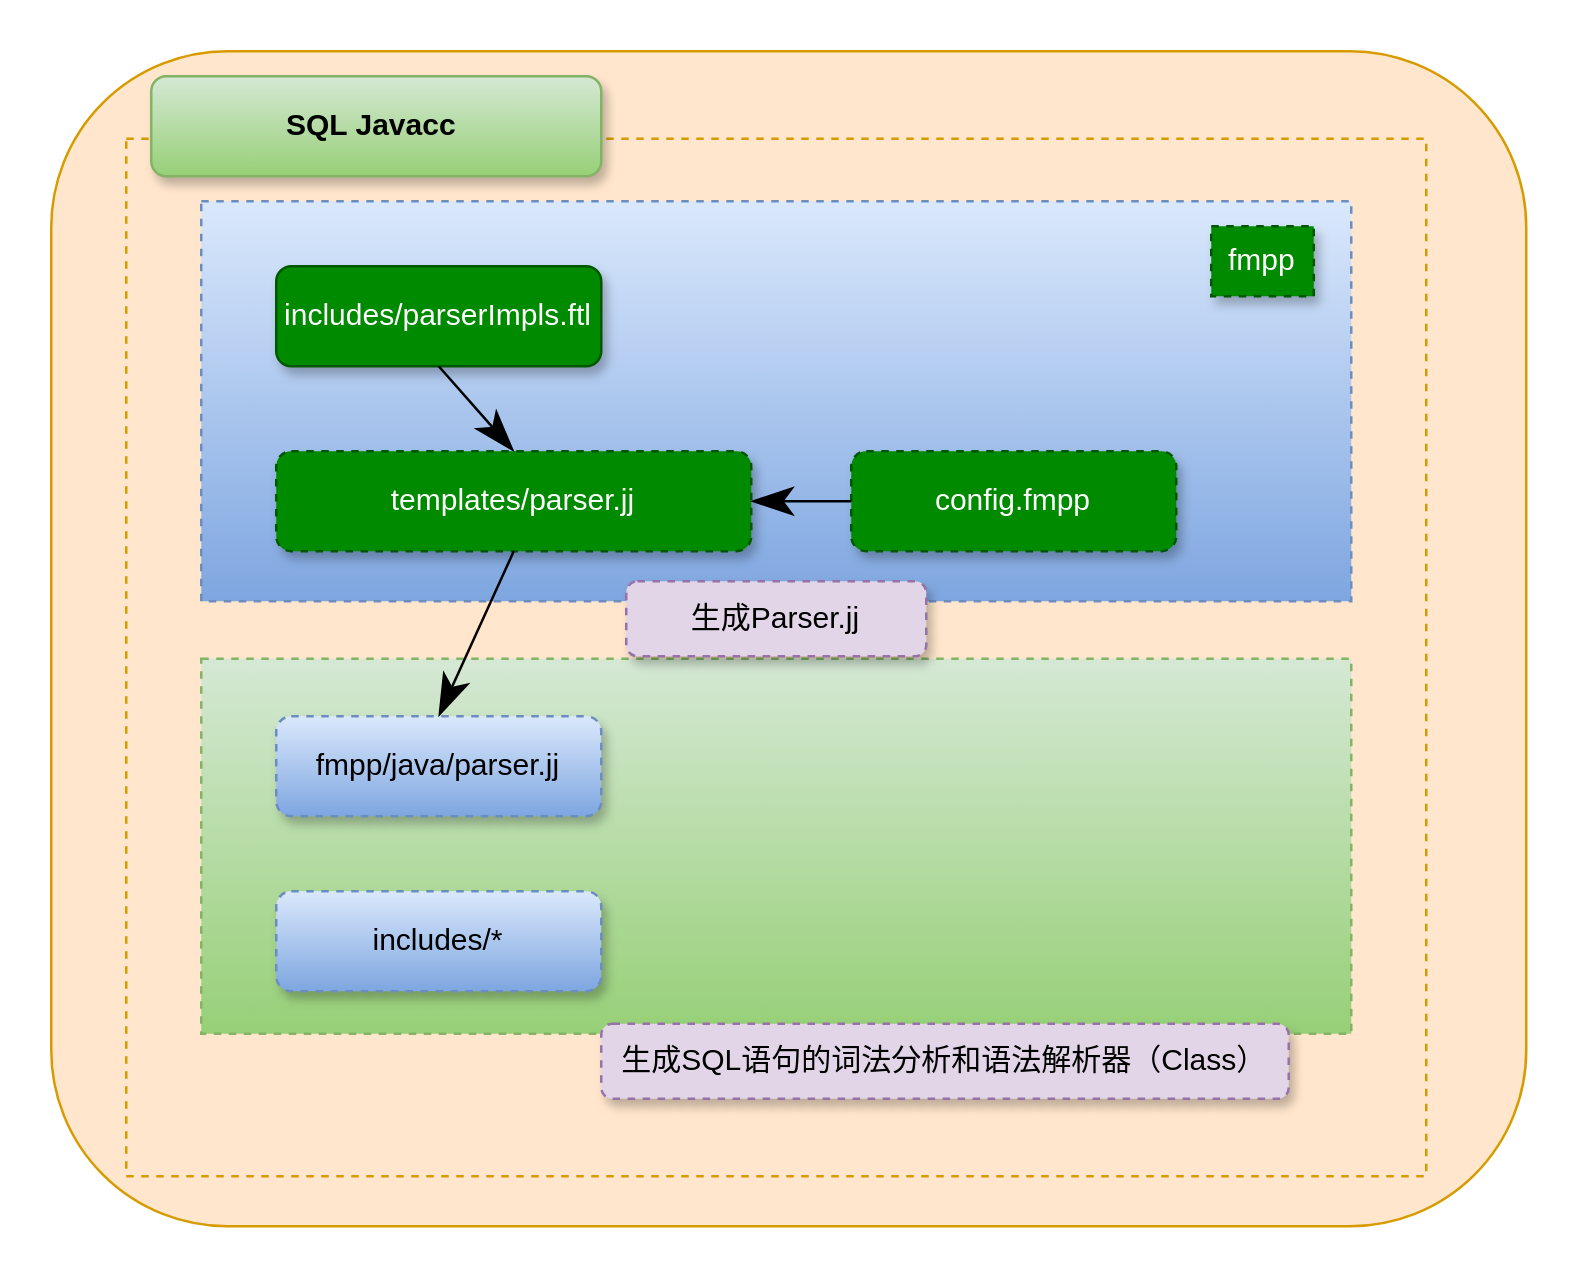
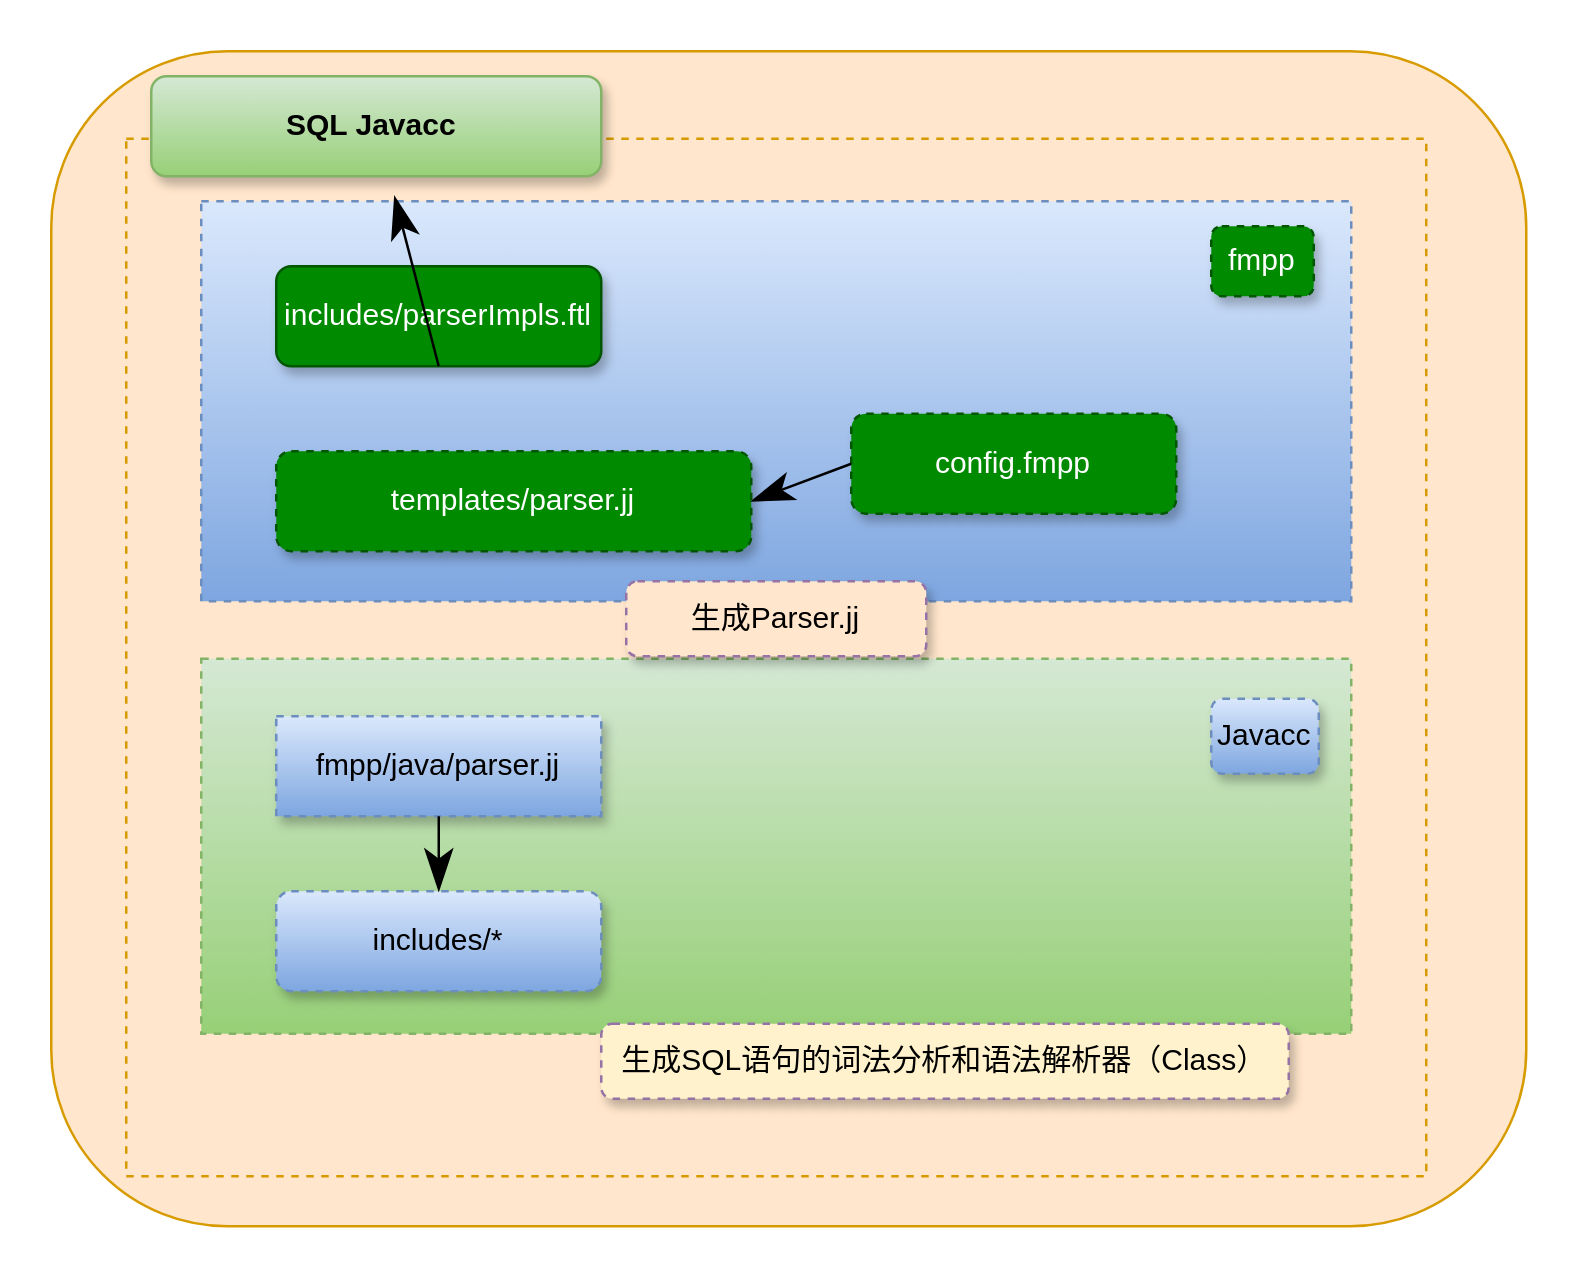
(1263, 261) -> (1263, 261)
(466, 397) -> (421, 296)
(1014, 501) -> (1014, 464)
(776, 619) -> (776, 619)
(483, 620) -> none
none -> (1265, 736)
(439, 766) -> (439, 766)
none -> (439, 838)
(945, 1061) -> (945, 1061)
